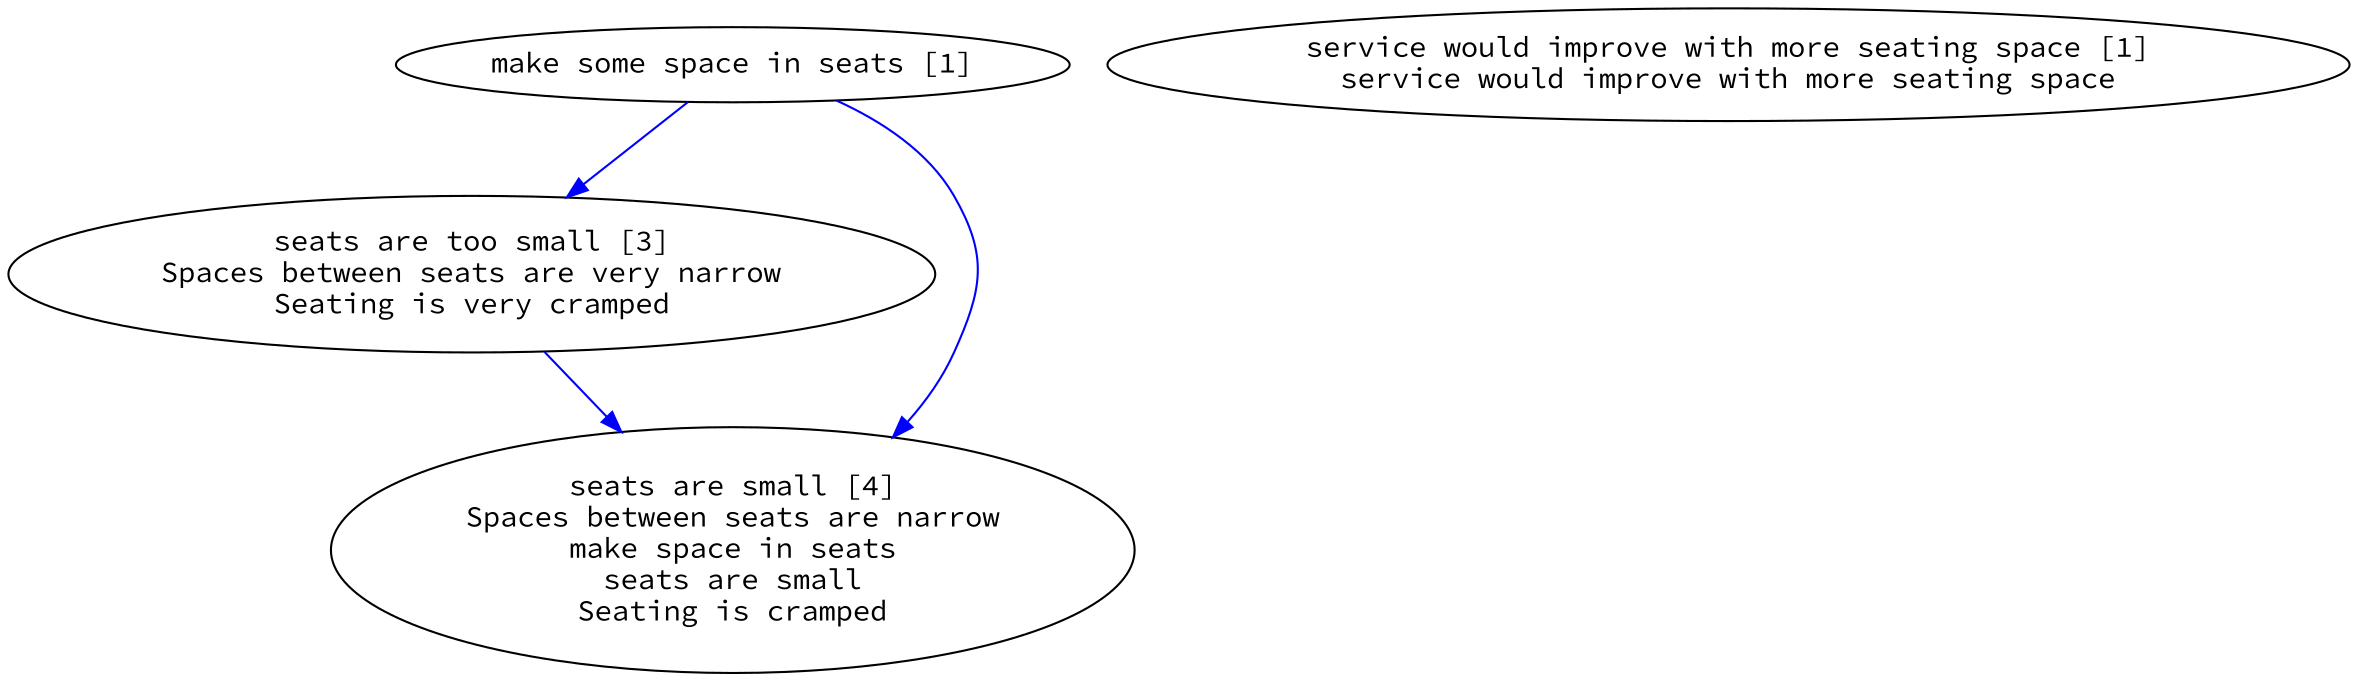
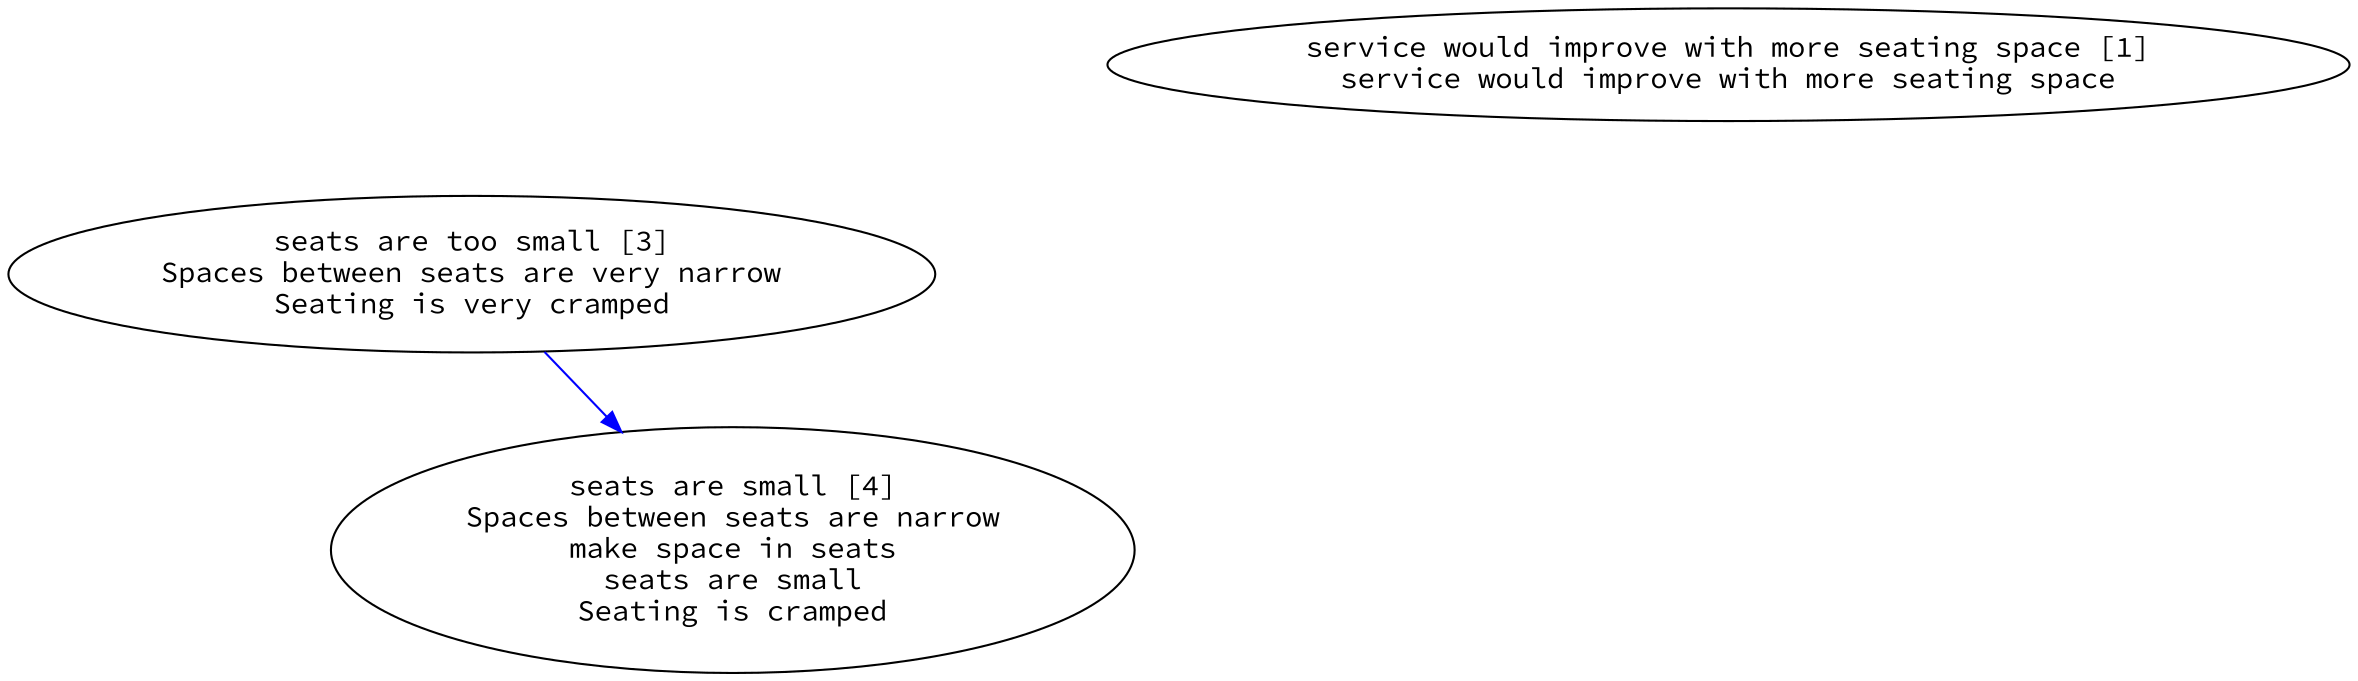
(733, 65) -> none
